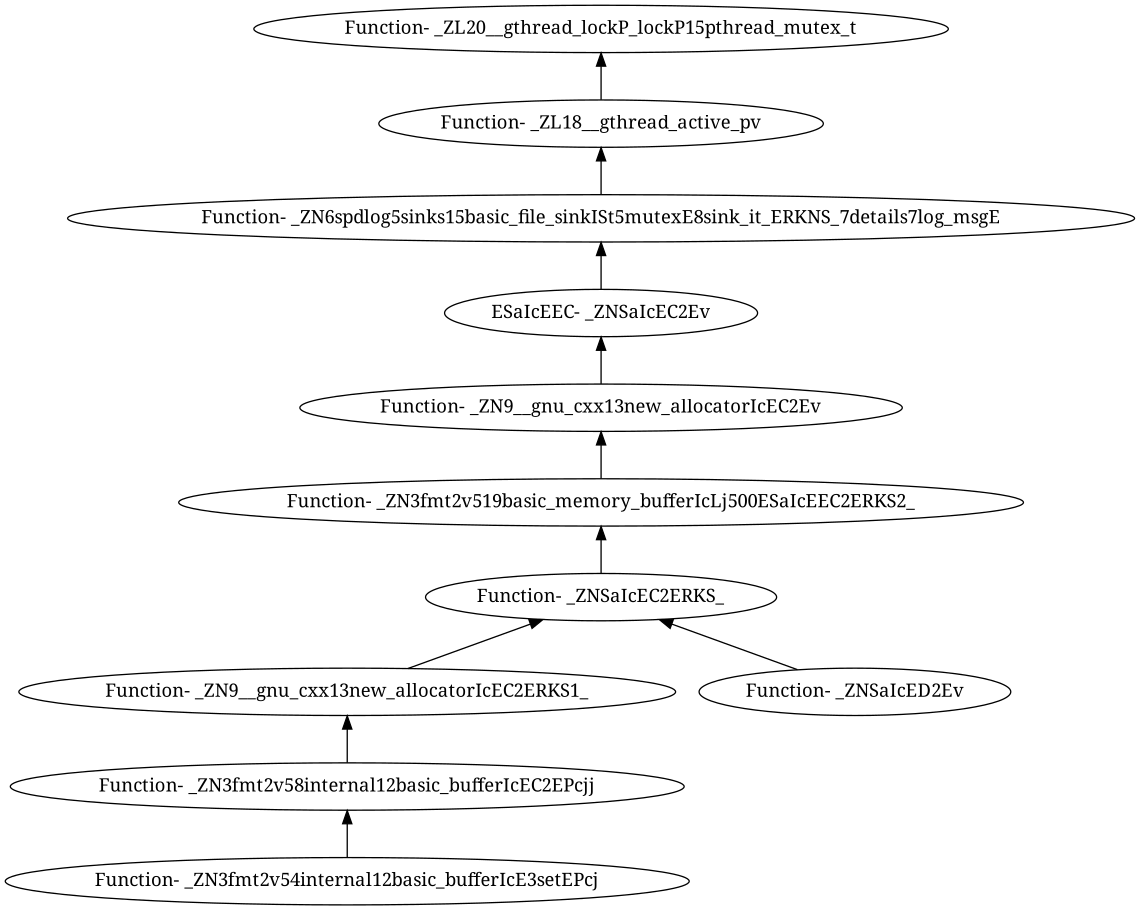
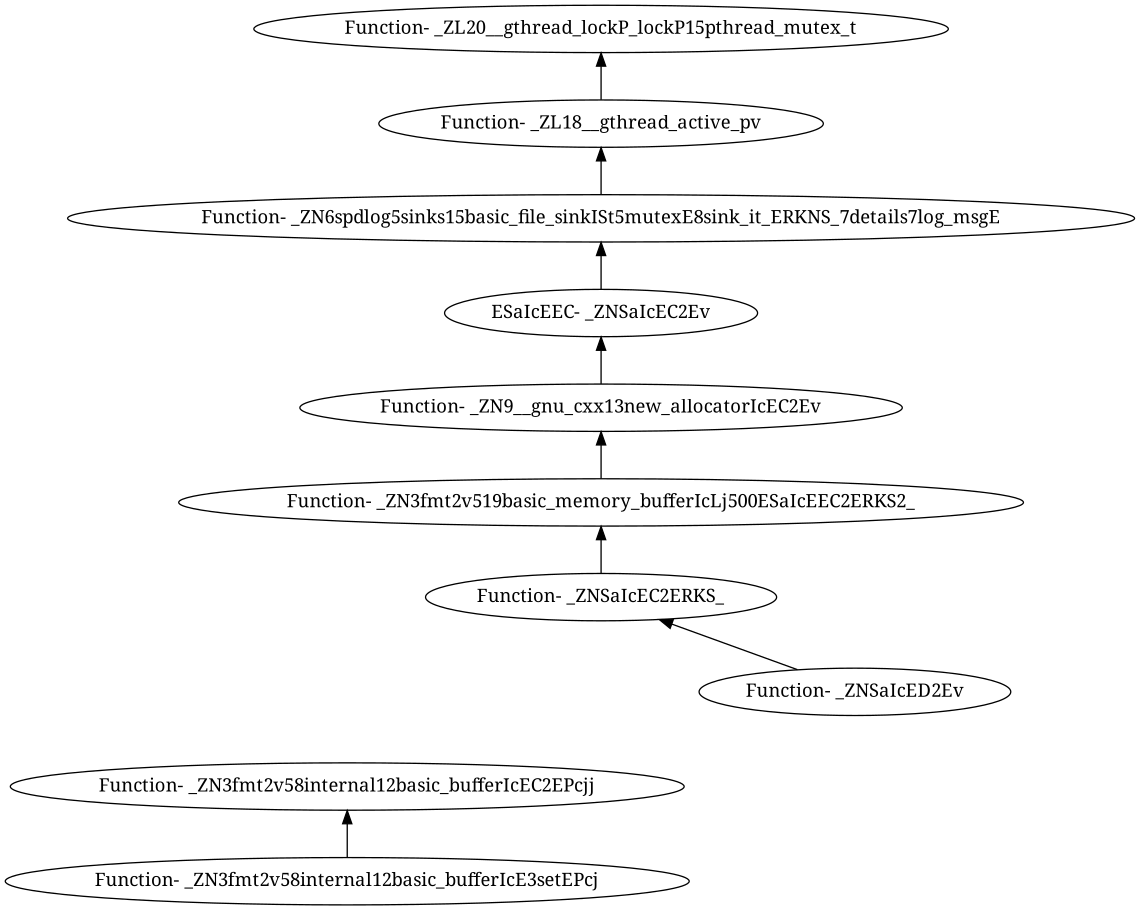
(347, 692) -> none
(347, 881) -> (347, 881)
